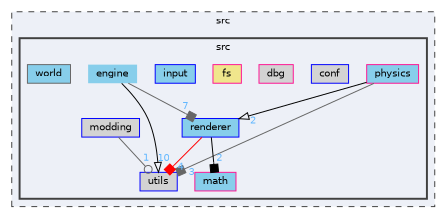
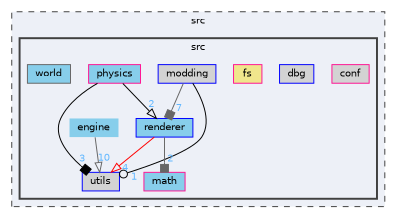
(175, 74) -> none
(276, 74) -> (297, 74)
(330, 74) -> (351, 74)
(157, 98) -> (178, 96)
(148, 119) -> (97, 150)
(280, 126) -> (60, 120)
(212, 149) -> (164, 150)
(188, 151) -> (137, 151)
(132, 152) -> (192, 146)
